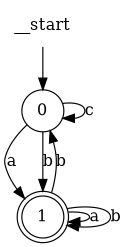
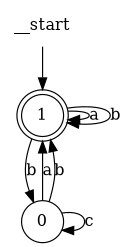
(43, 62) -> (43, 62)
